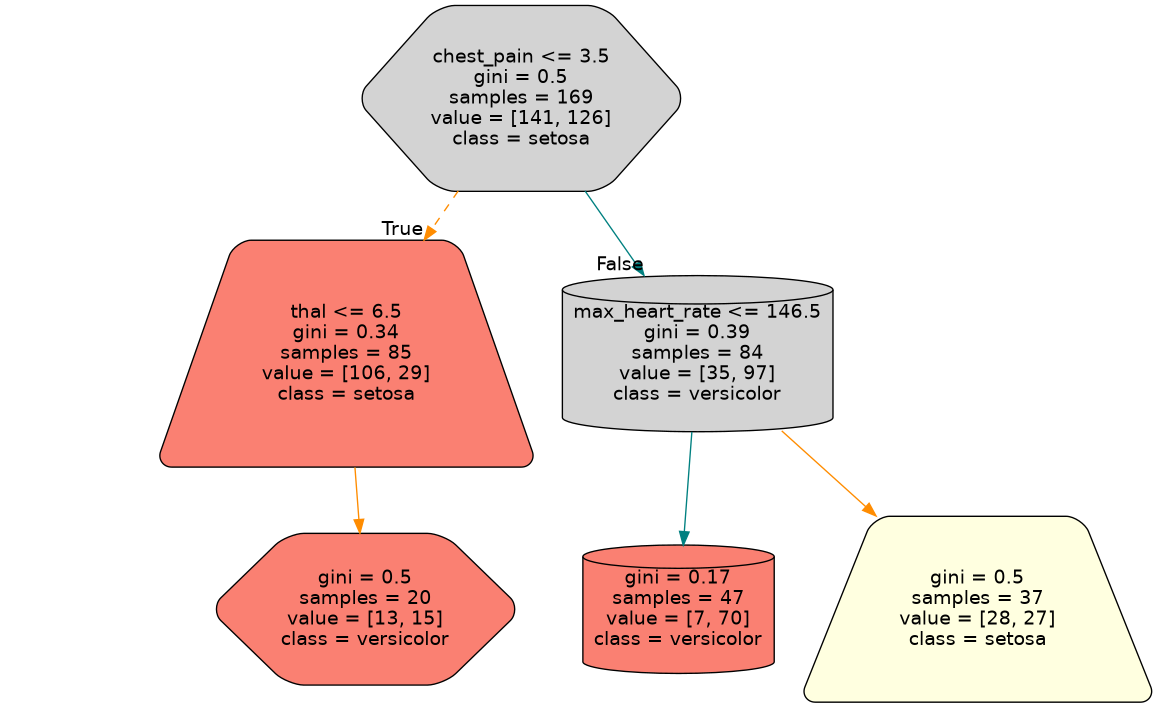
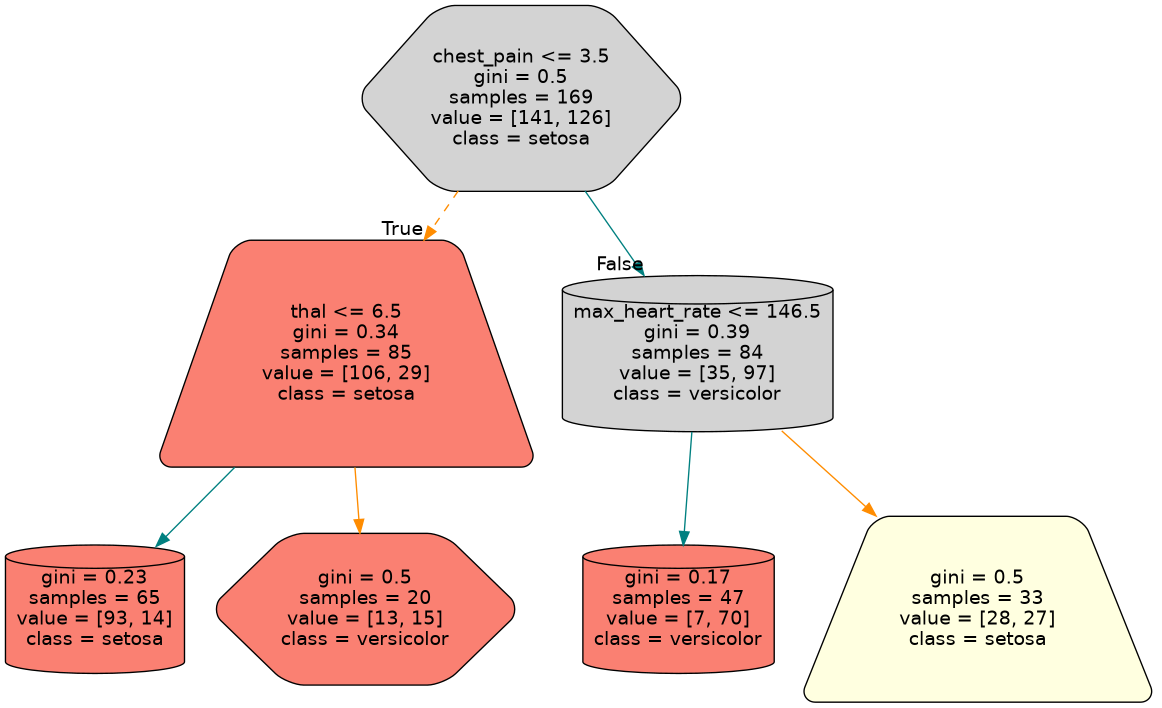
none -> (95, 609)
(978, 609) -> (978, 609)
